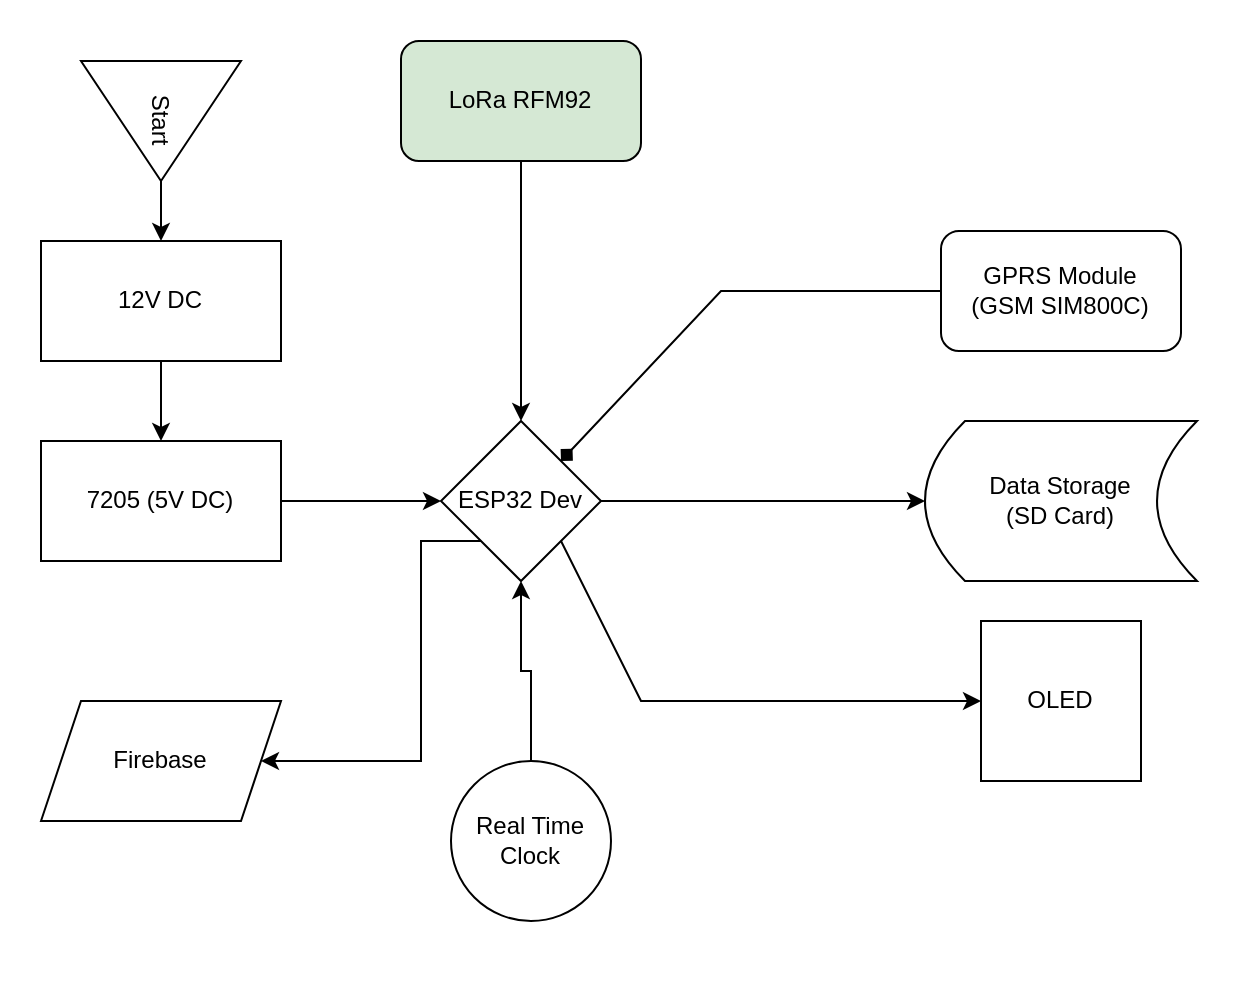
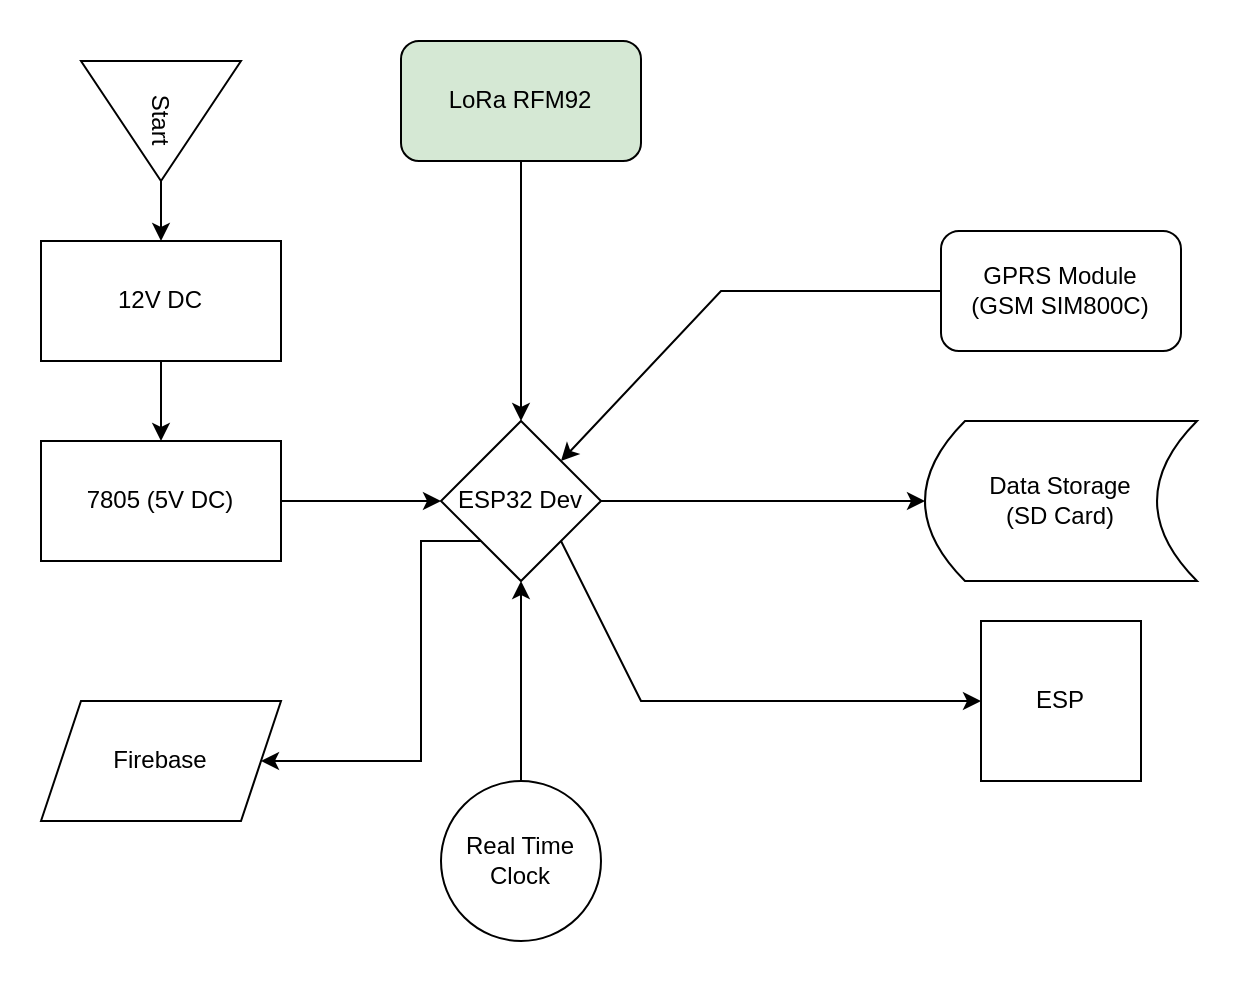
(572, 450) -> (572, 450)
(161, 501) -> (161, 501)
(1061, 701) -> (1061, 701)
(531, 841) -> (521, 861)
